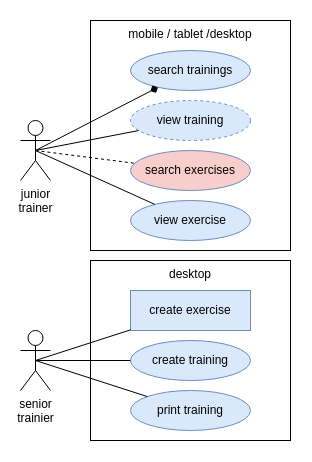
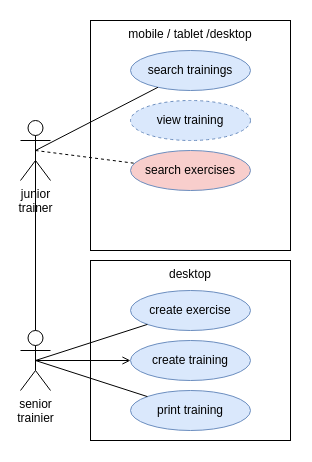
(150, 91) -> (153, 90)
(90, 140) -> (36, 248)
(96, 178) -> none
(191, 221) -> none
(191, 311) -> (191, 311)
(125, 361) -> (125, 361)
